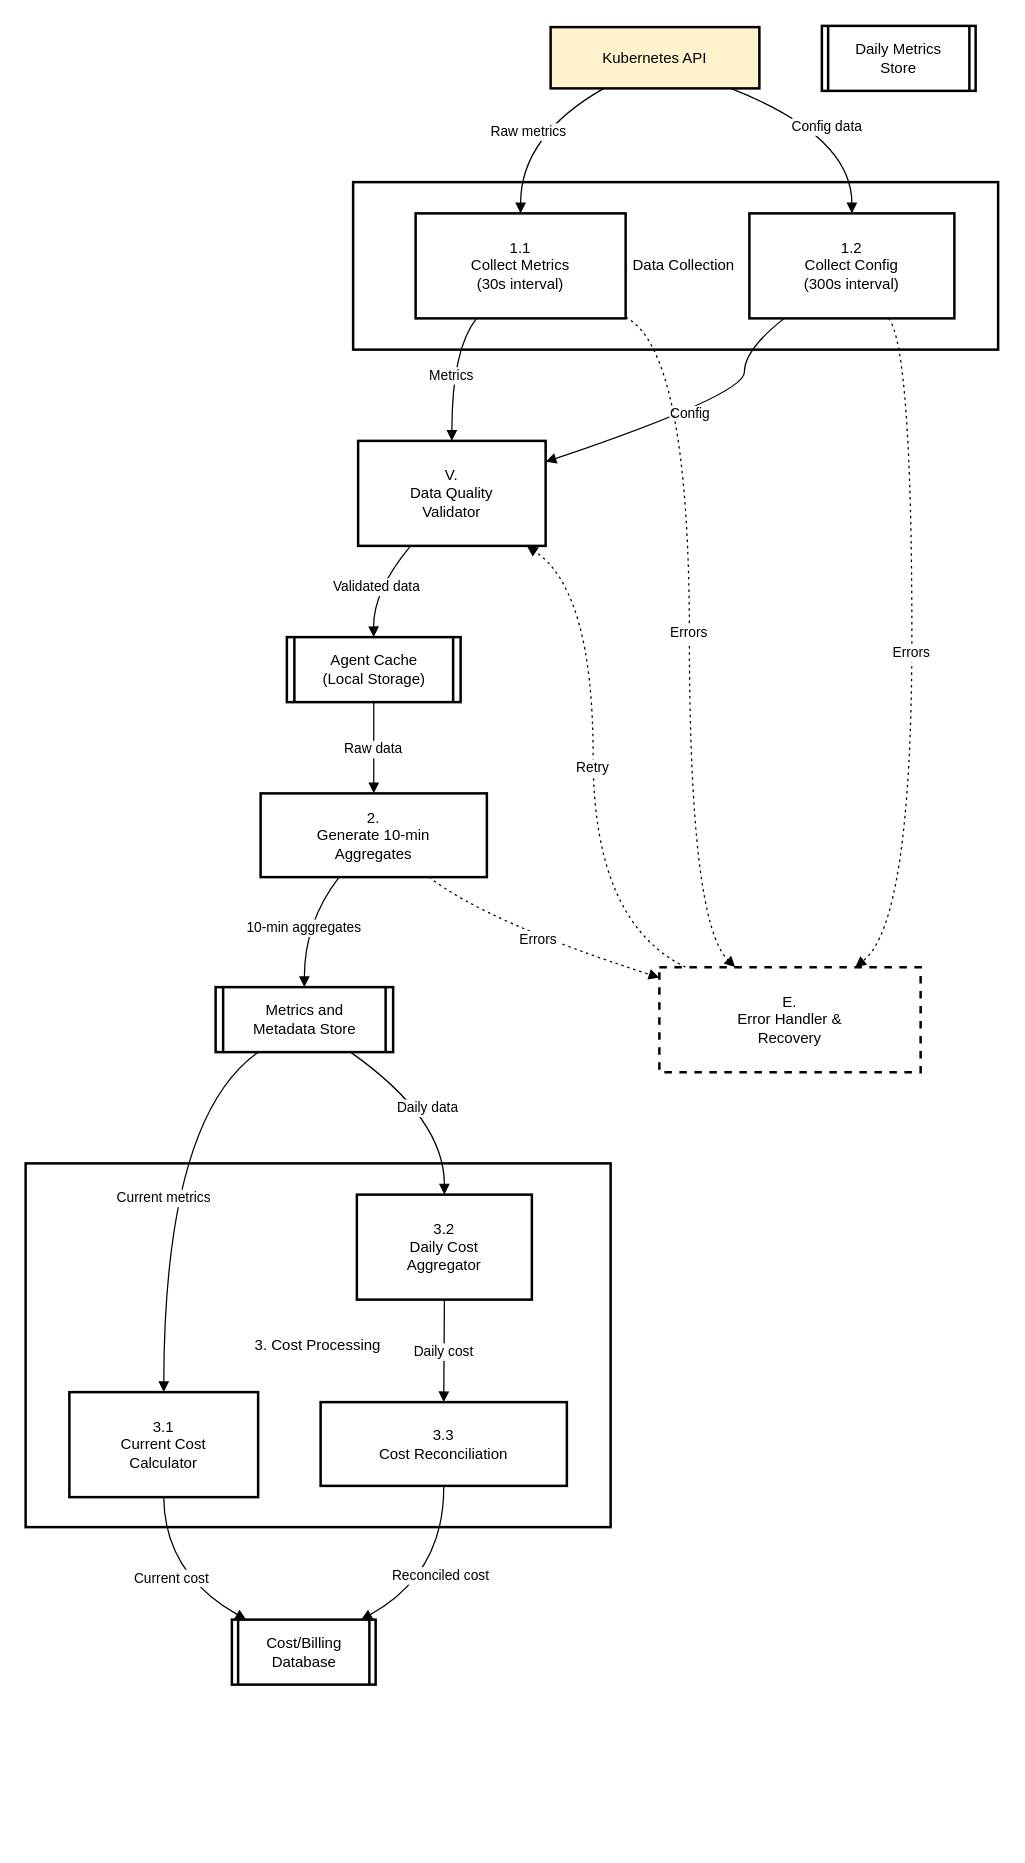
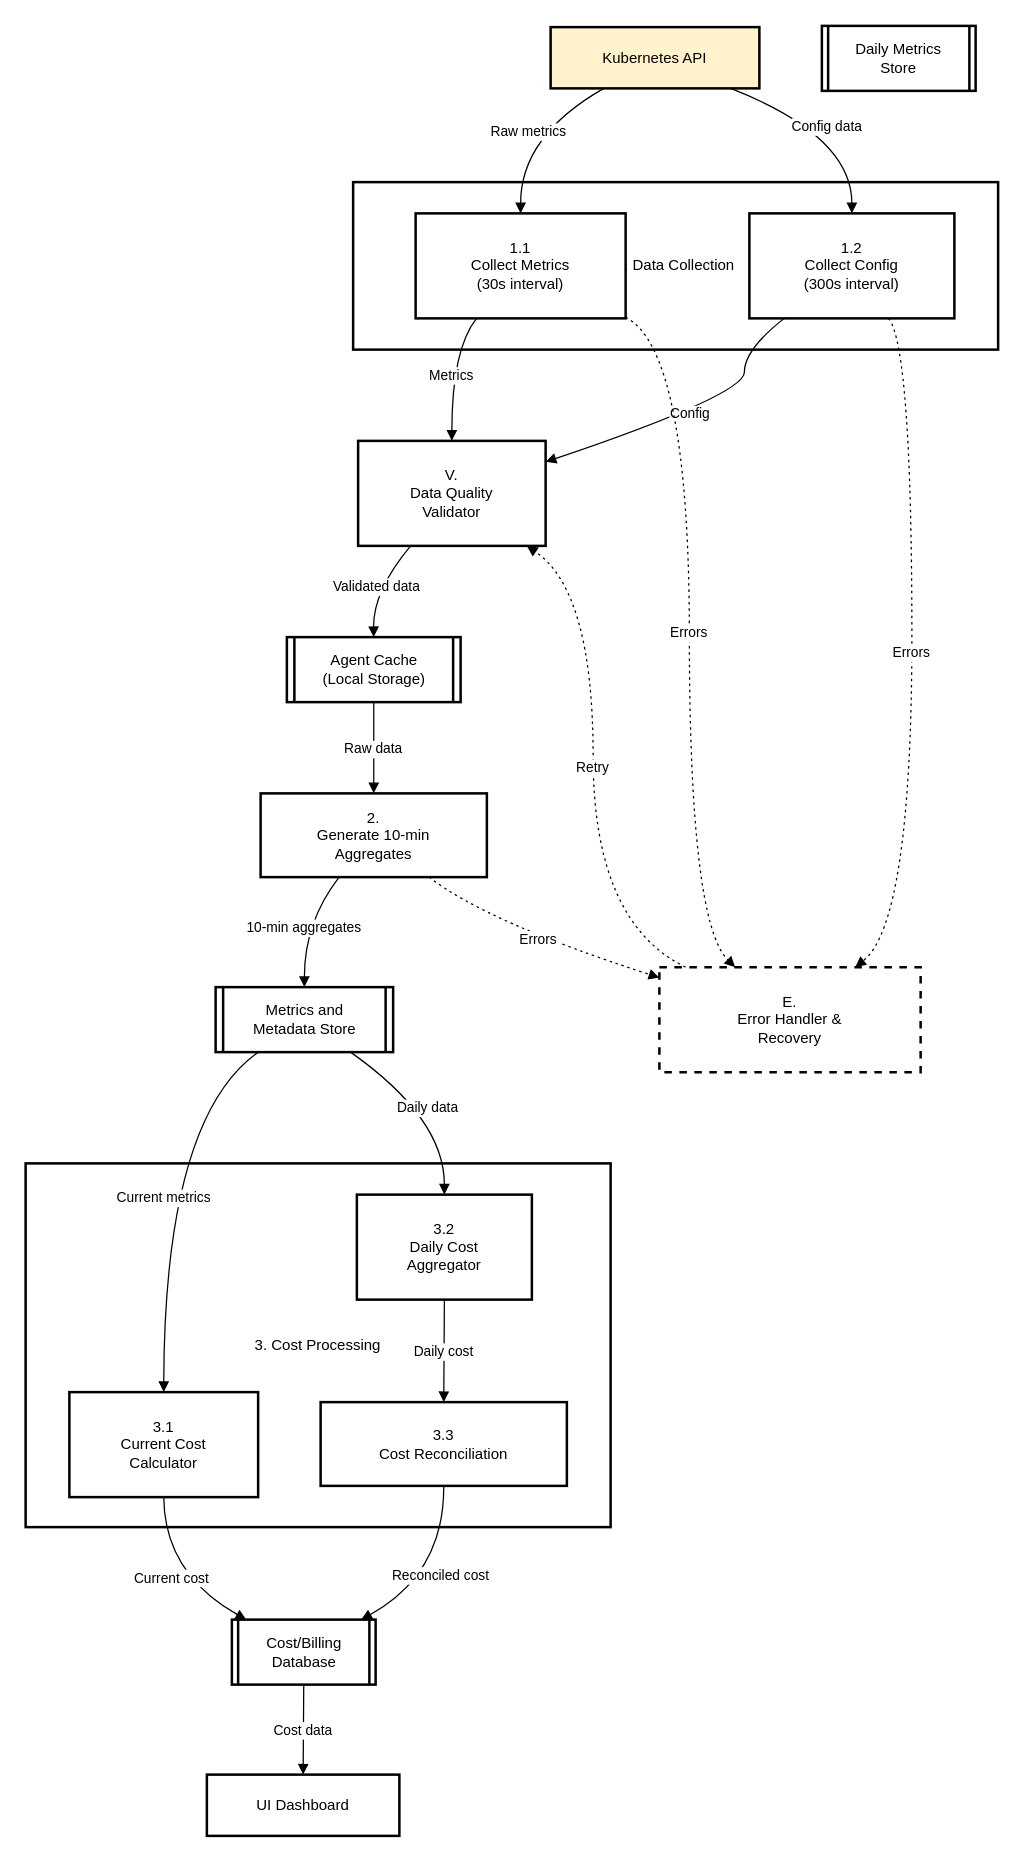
none -> (304, 1703)
none -> (303, 1805)
